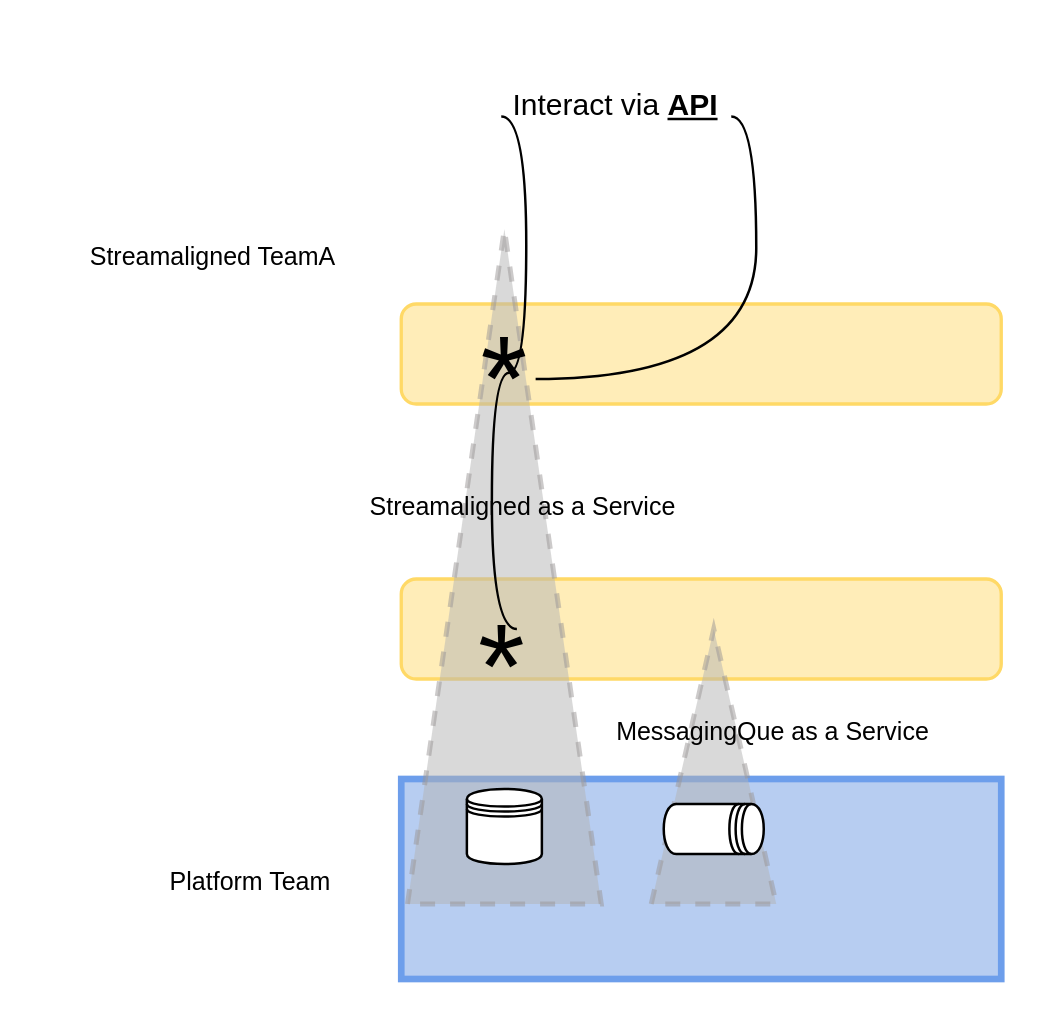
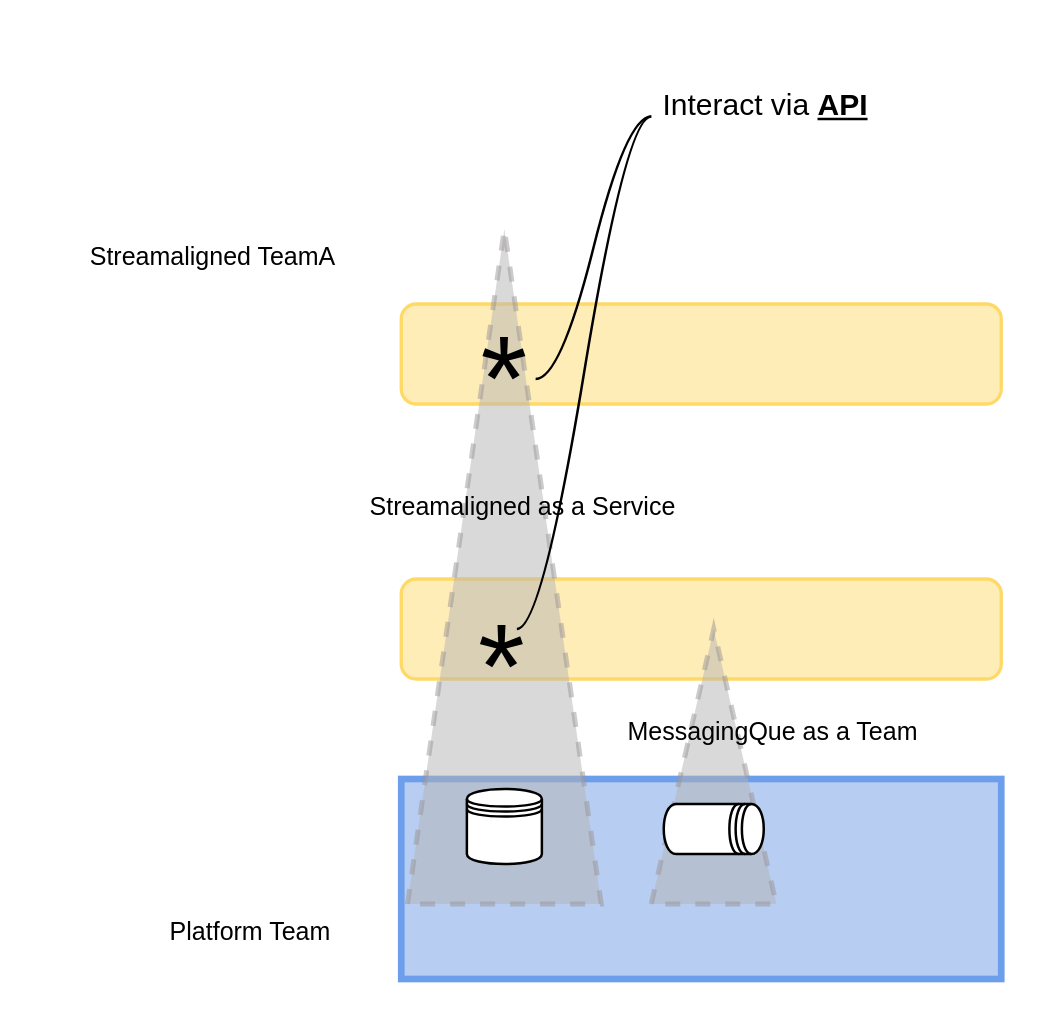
(616, 116) -> (766, 116)
(774, 411) -> (774, 483)
(251, 879) -> (251, 929)
